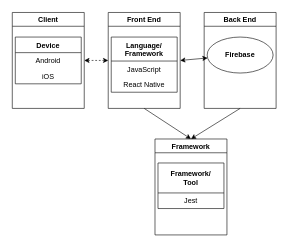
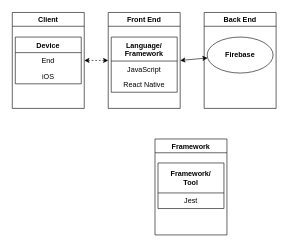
(48, 61) -> (48, 61)
(167, 123) -> none
(216, 123) -> none
